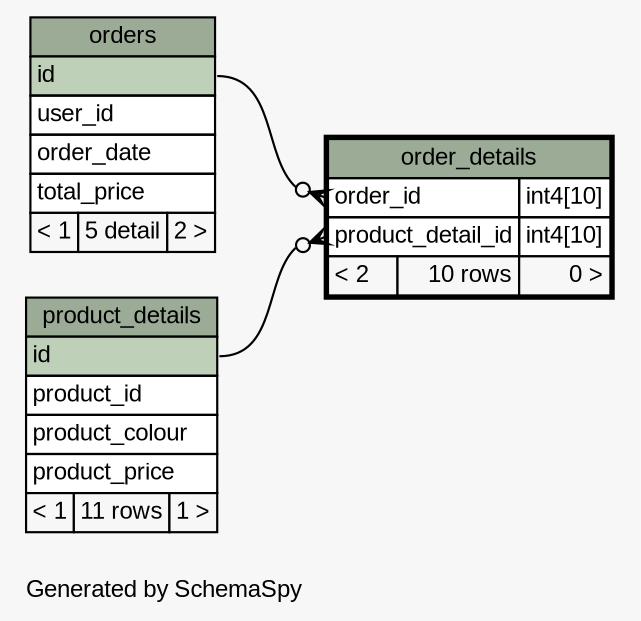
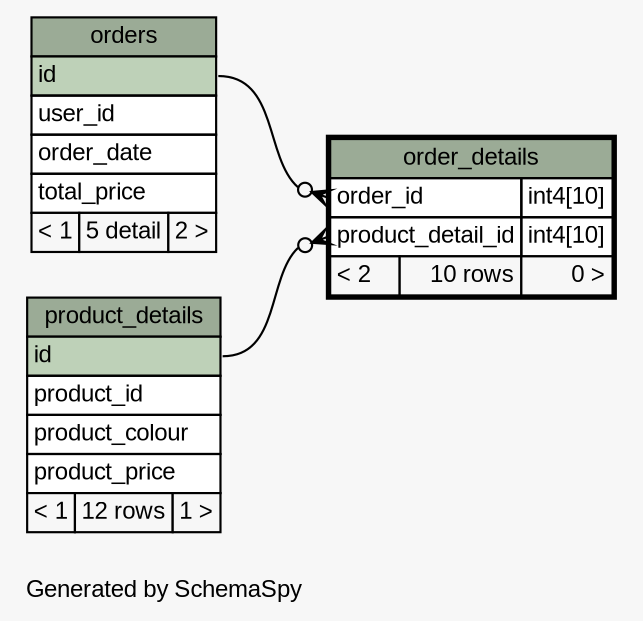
(122, 512) -> (124, 512)
